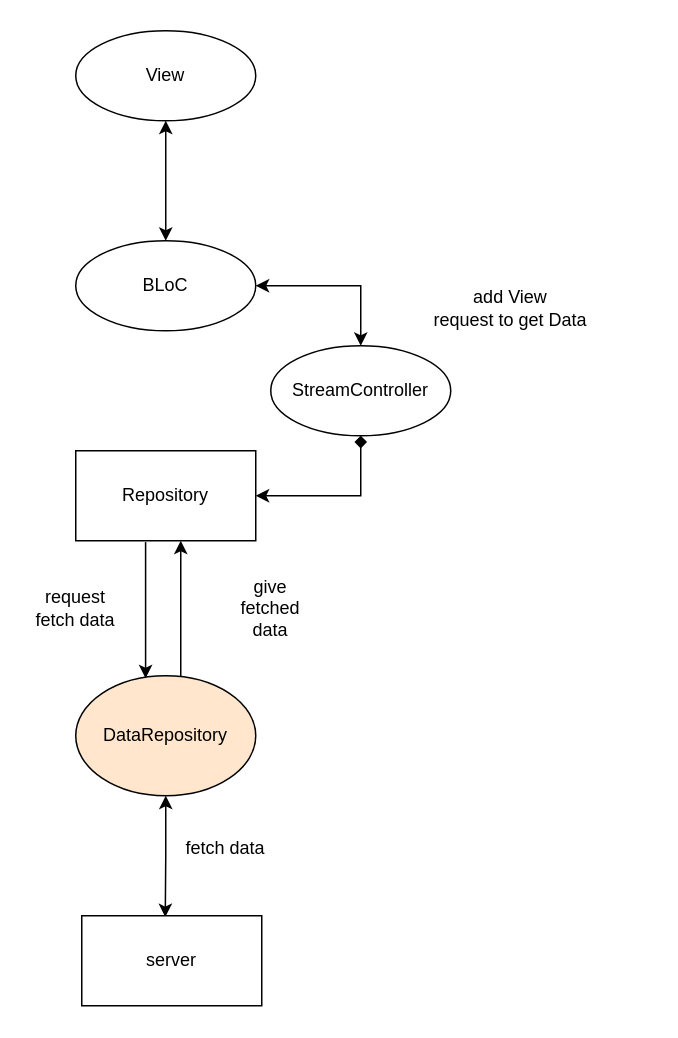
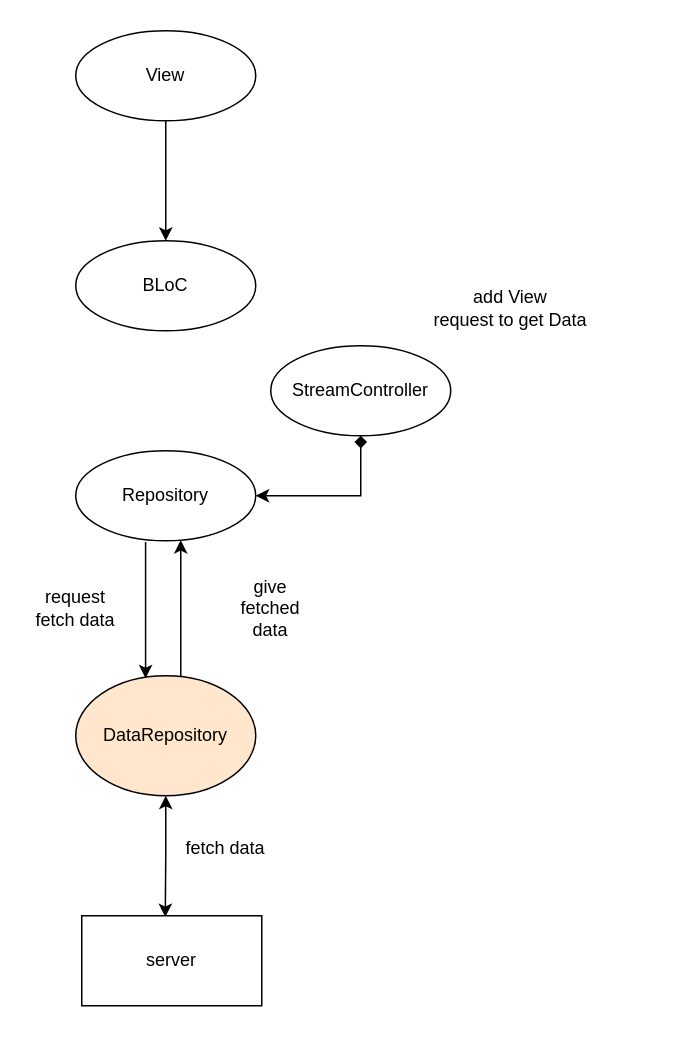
(166, 132) -> (166, 127)
(339, 286) -> none
(166, 496) -> (166, 496)
